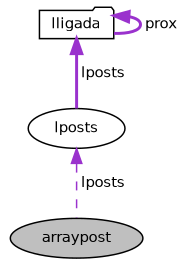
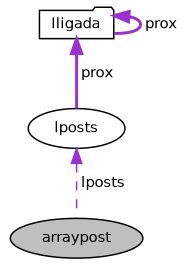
(101, 74) -> (95, 74)
